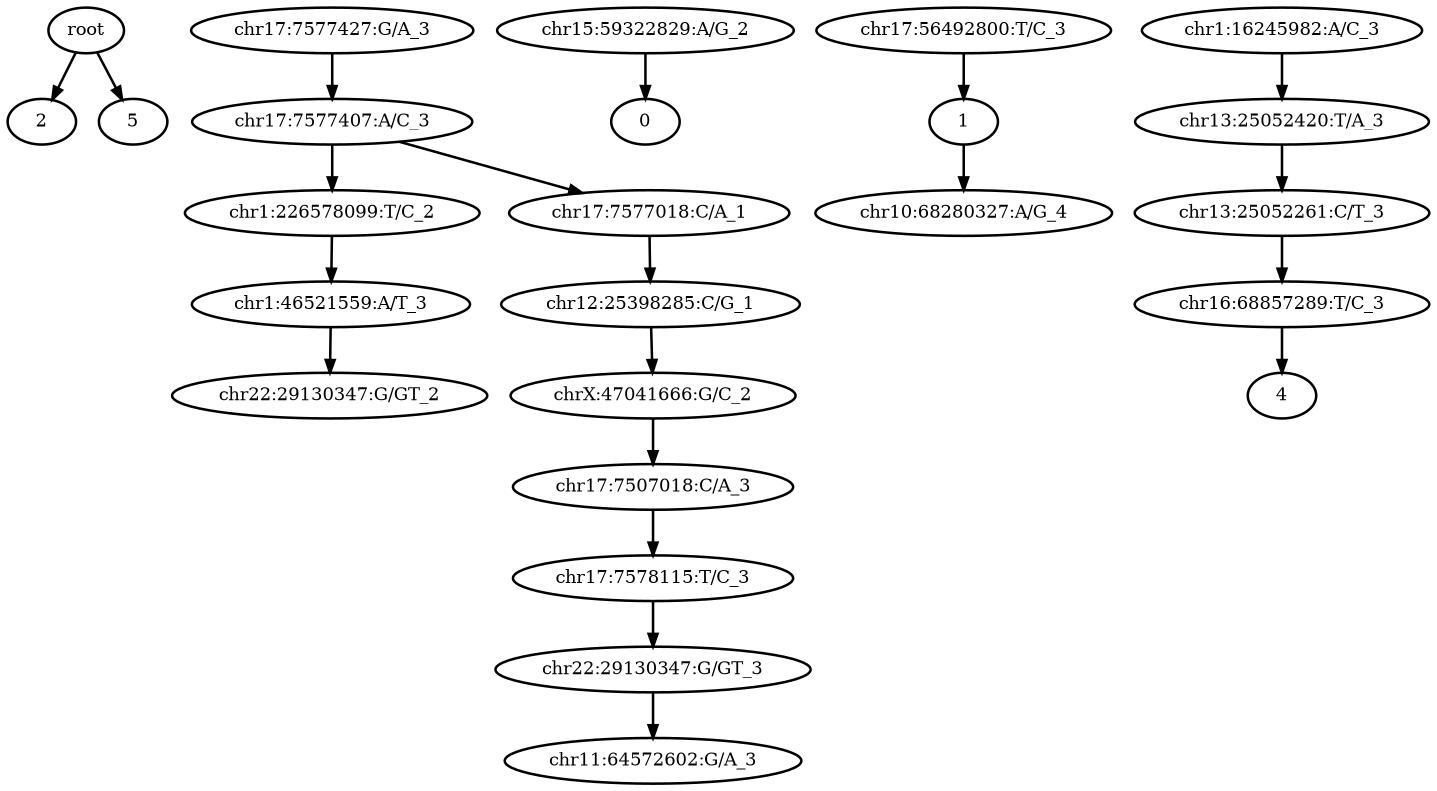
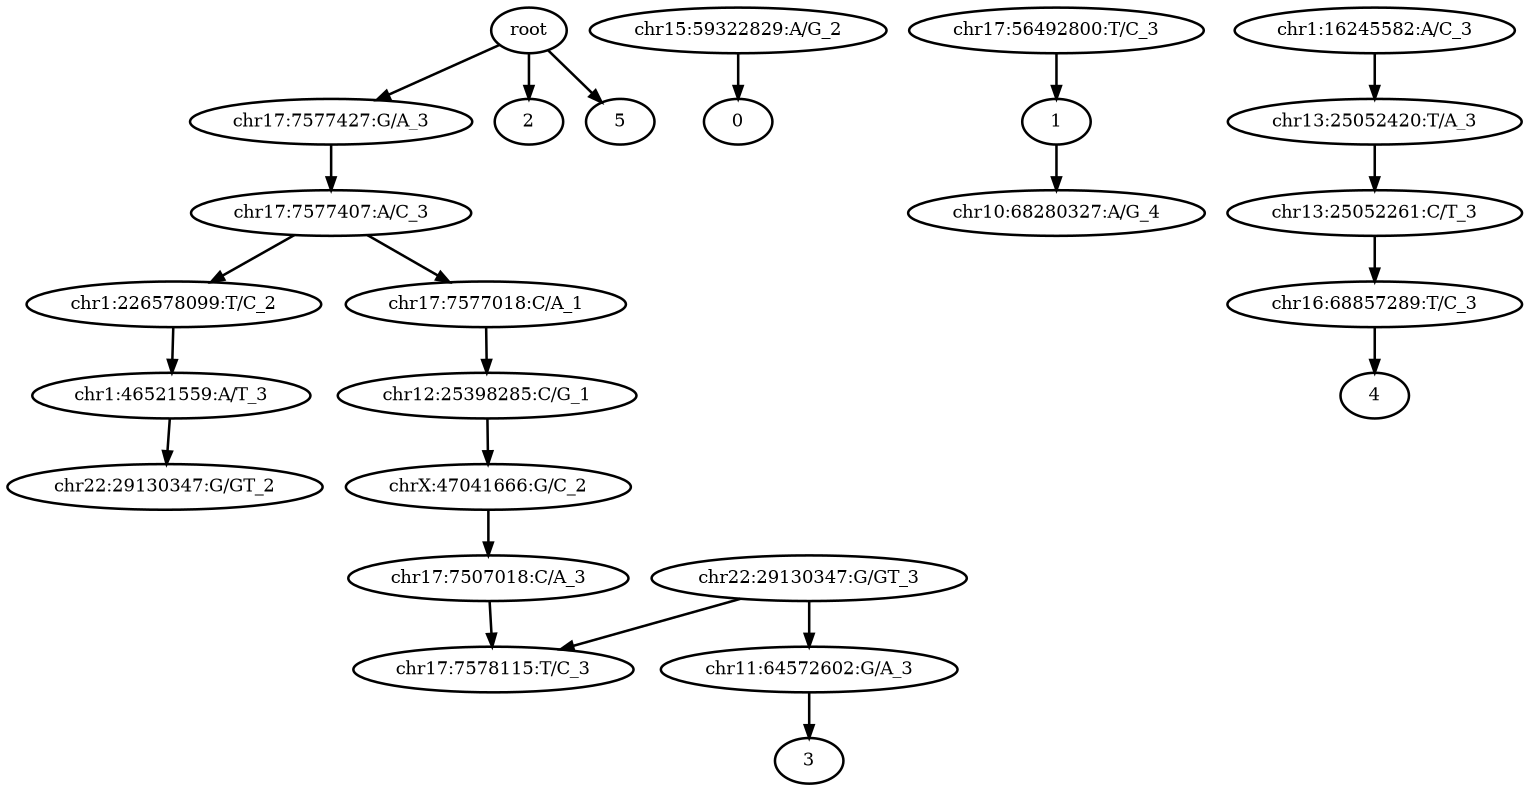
(1282, 30) -> (1375, 30)
none -> (444, 70)
(653, 618) -> (657, 622)
none -> (809, 761)
